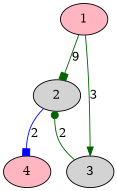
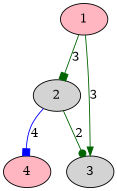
(76, 57) -> (76, 57)
(35, 134) -> (35, 134)
(59, 142) -> (72, 130)
